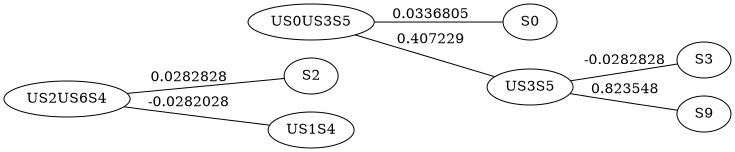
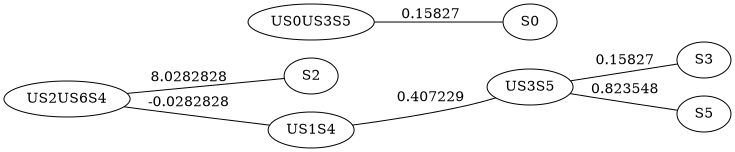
(431, 14) -> (431, 14)
(425, 56) -> (425, 114)
(625, 60) -> (625, 60)
(189, 78) -> (189, 78)
(189, 102) -> (189, 102)
(704, 114) -> (704, 114)
